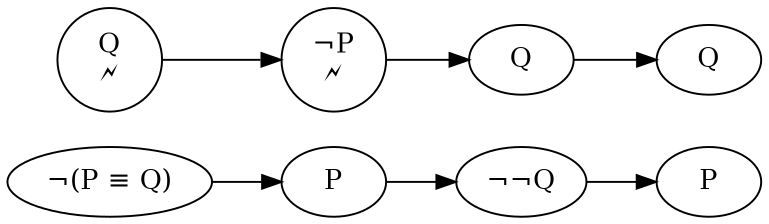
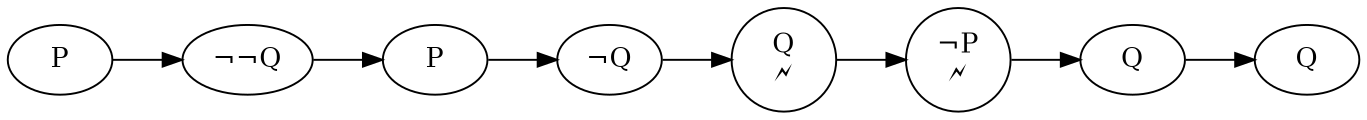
none -> (610, 60)
(110, 182) -> none
